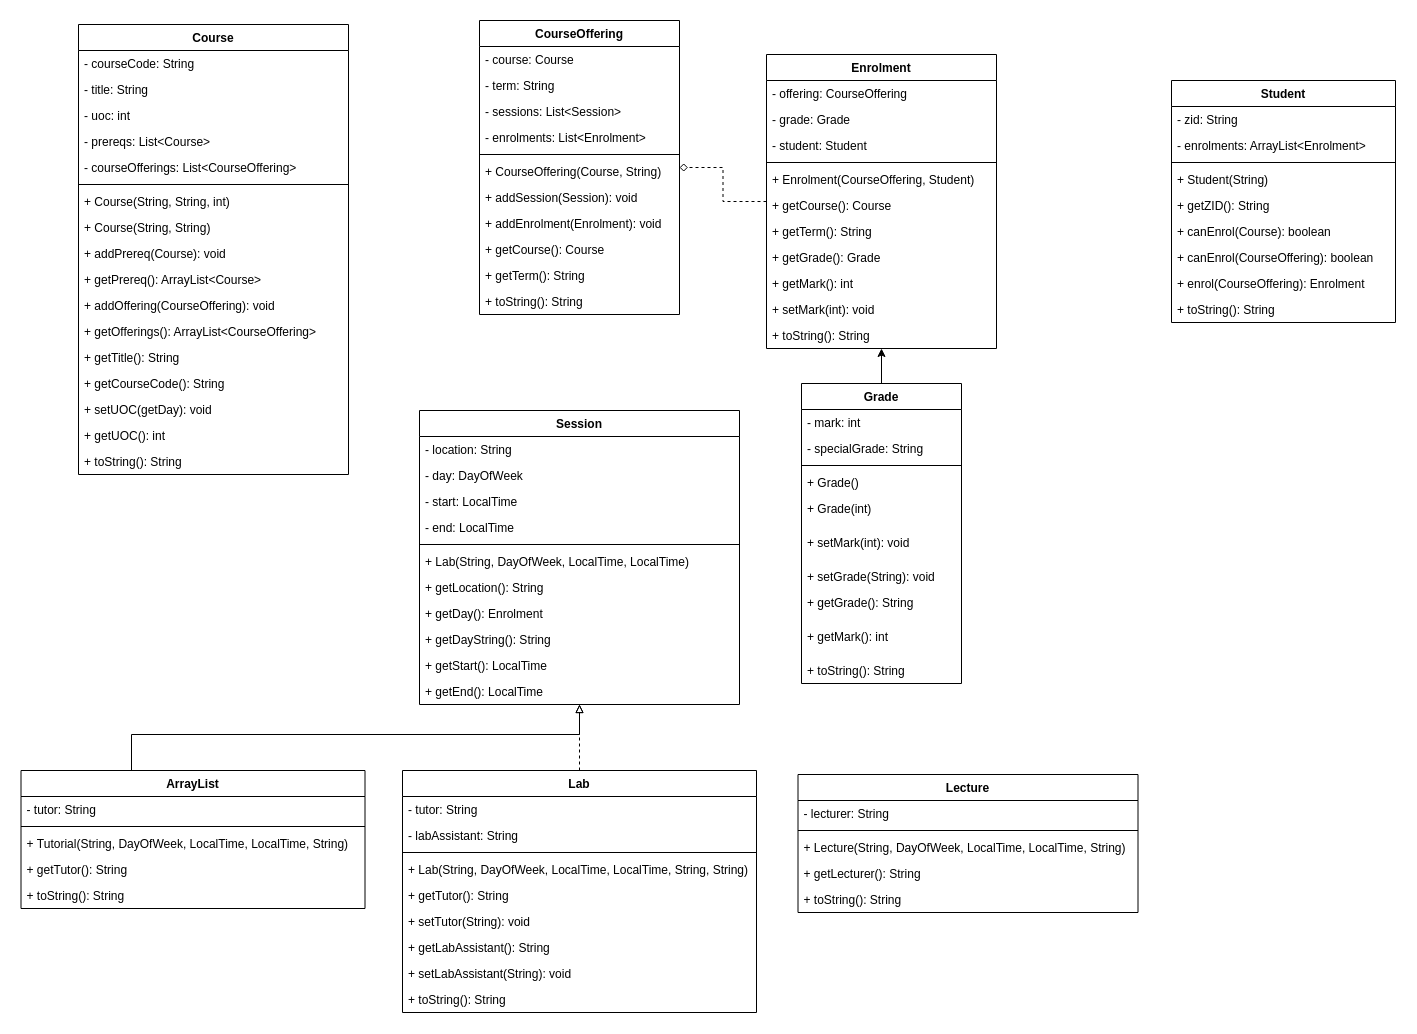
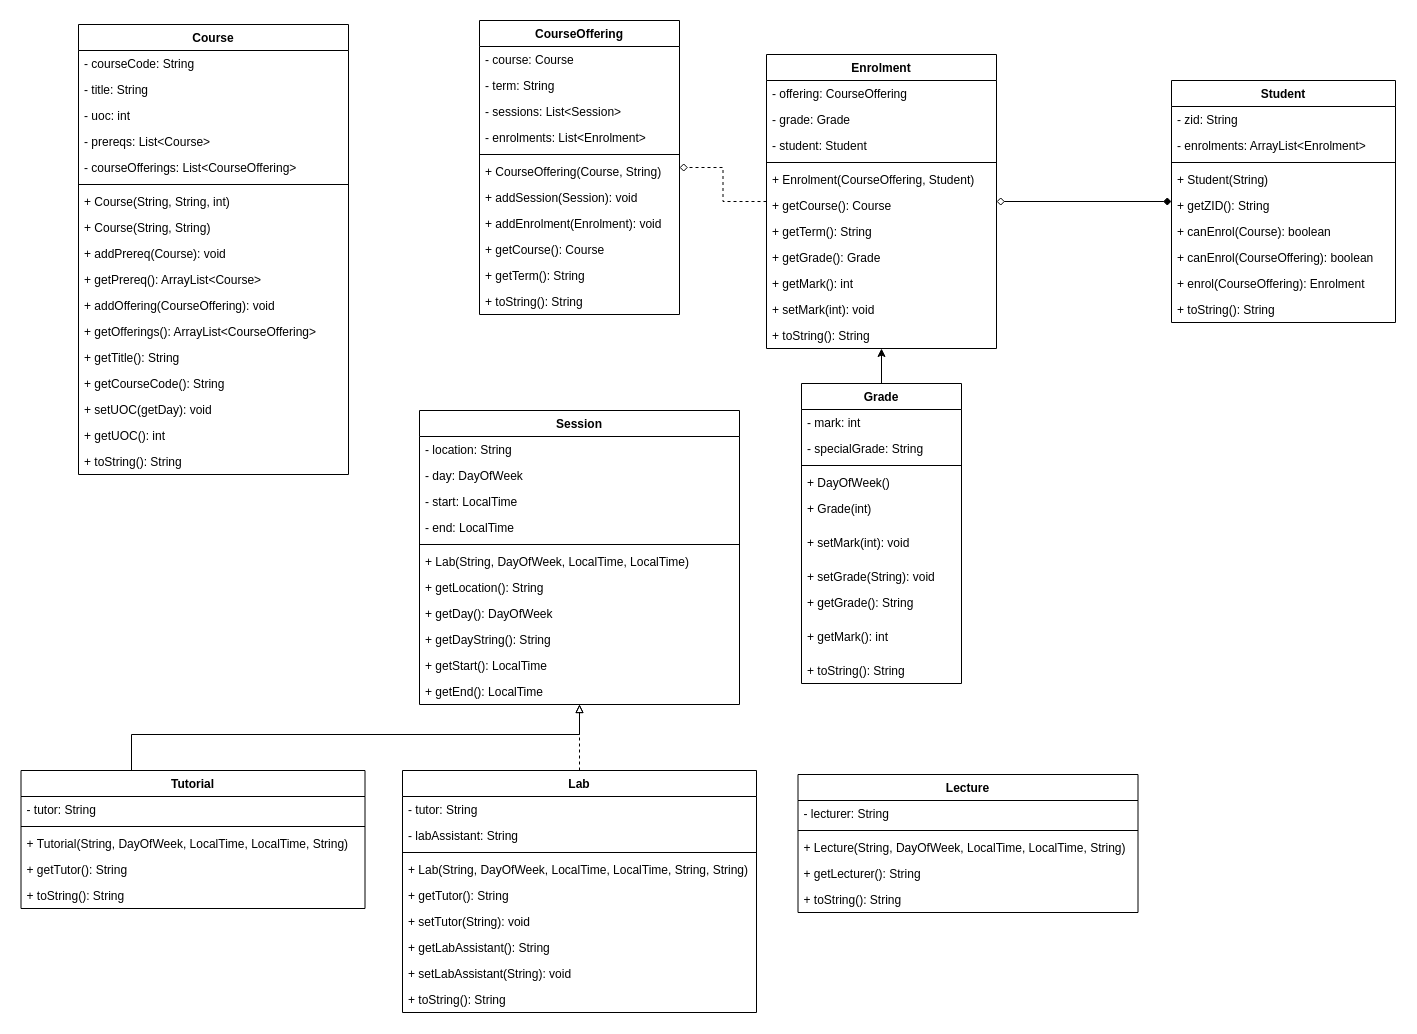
none -> (1085, 202)
(837, 483) -> (851, 483)
(491, 614) -> (492, 614)
(193, 784) -> (193, 784)
